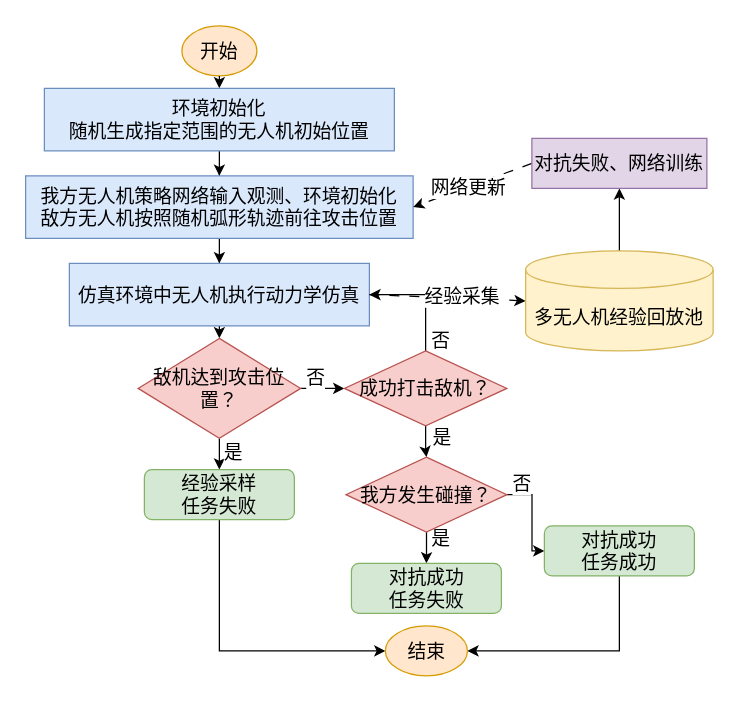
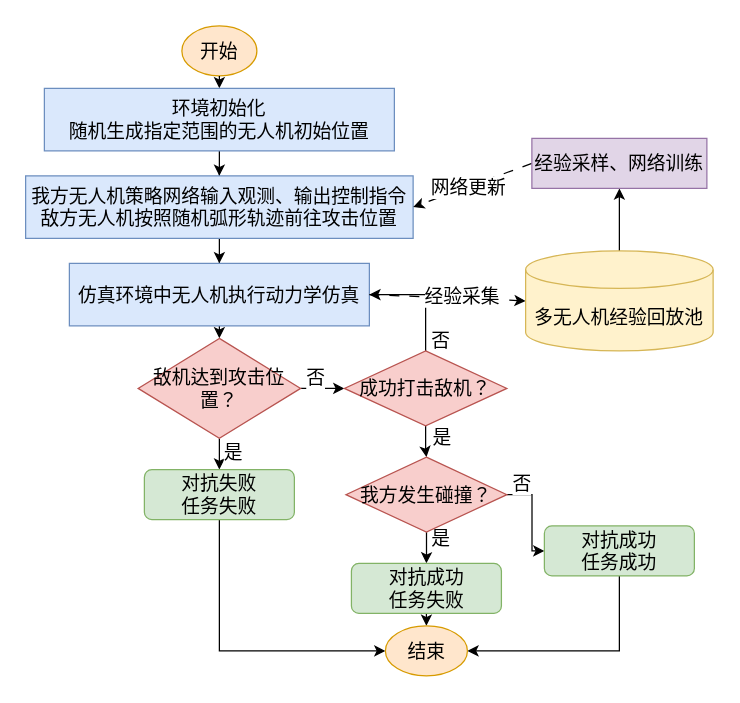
(619, 163) -> (619, 163)
(219, 207) -> (219, 207)
(219, 494) -> (219, 494)
none -> (426, 615)
